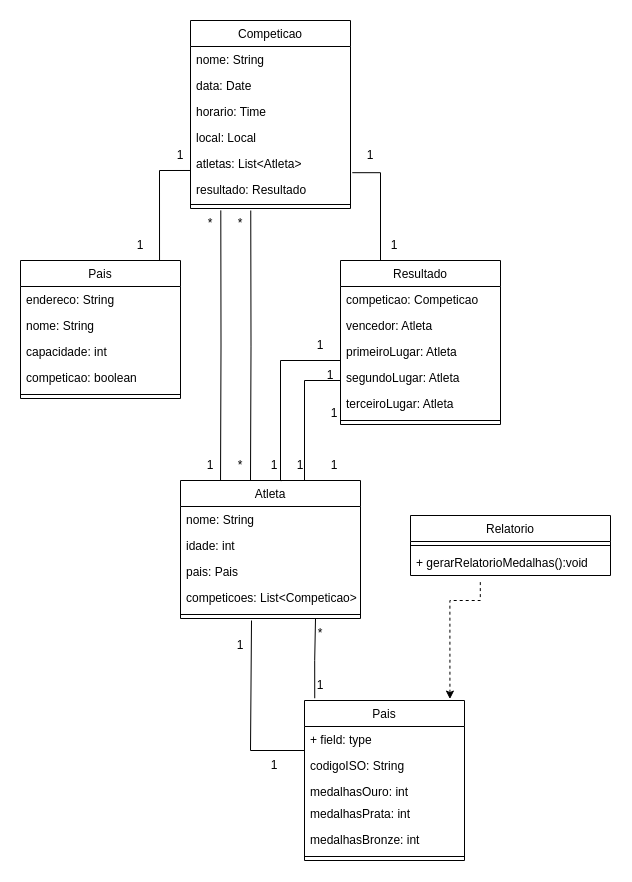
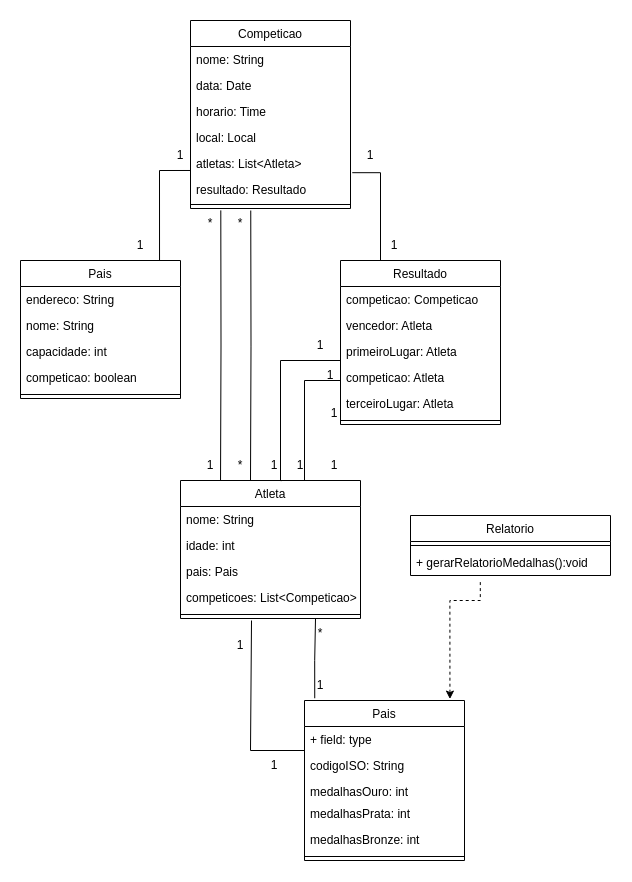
(409, 378) -> (400, 378)
